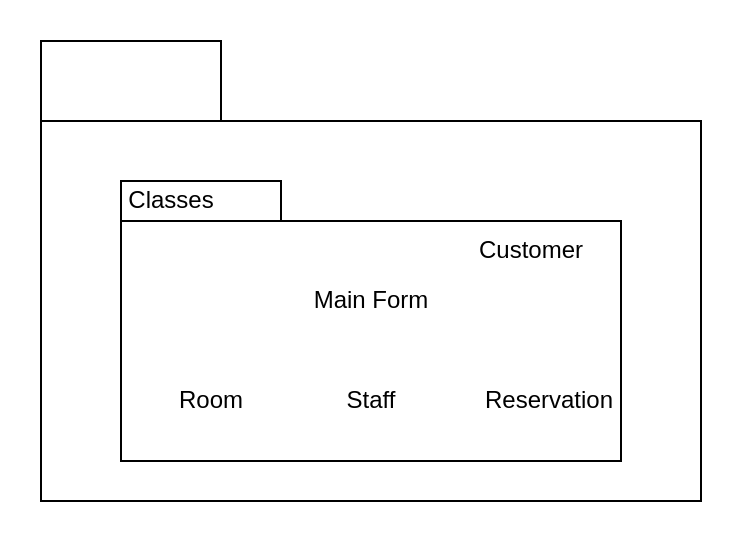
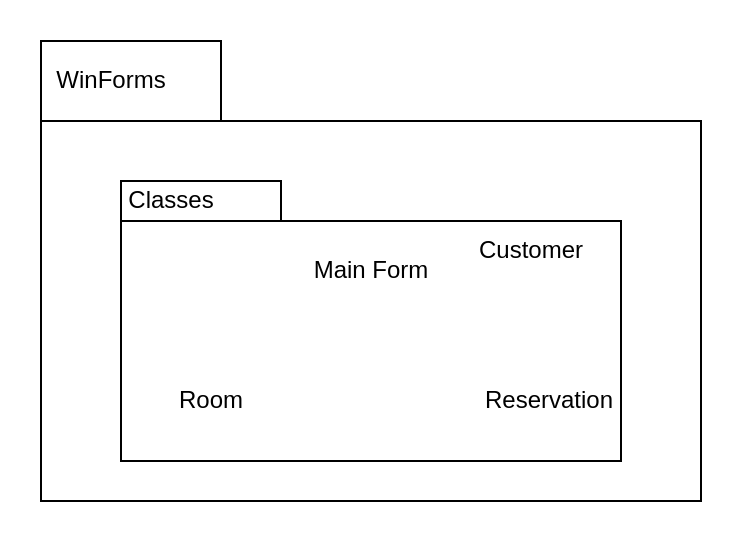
none -> (111, 81)
(371, 301) -> (371, 271)
(371, 401) -> none
